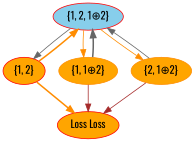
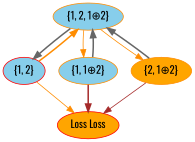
(88, 17) -> (88, 17)
(55, 41) -> (55, 41)
(132, 45) -> (132, 45)
(24, 71) -> (24, 71)
(88, 71) -> (88, 71)
(88, 94) -> (88, 94)
(52, 95) -> (52, 95)
